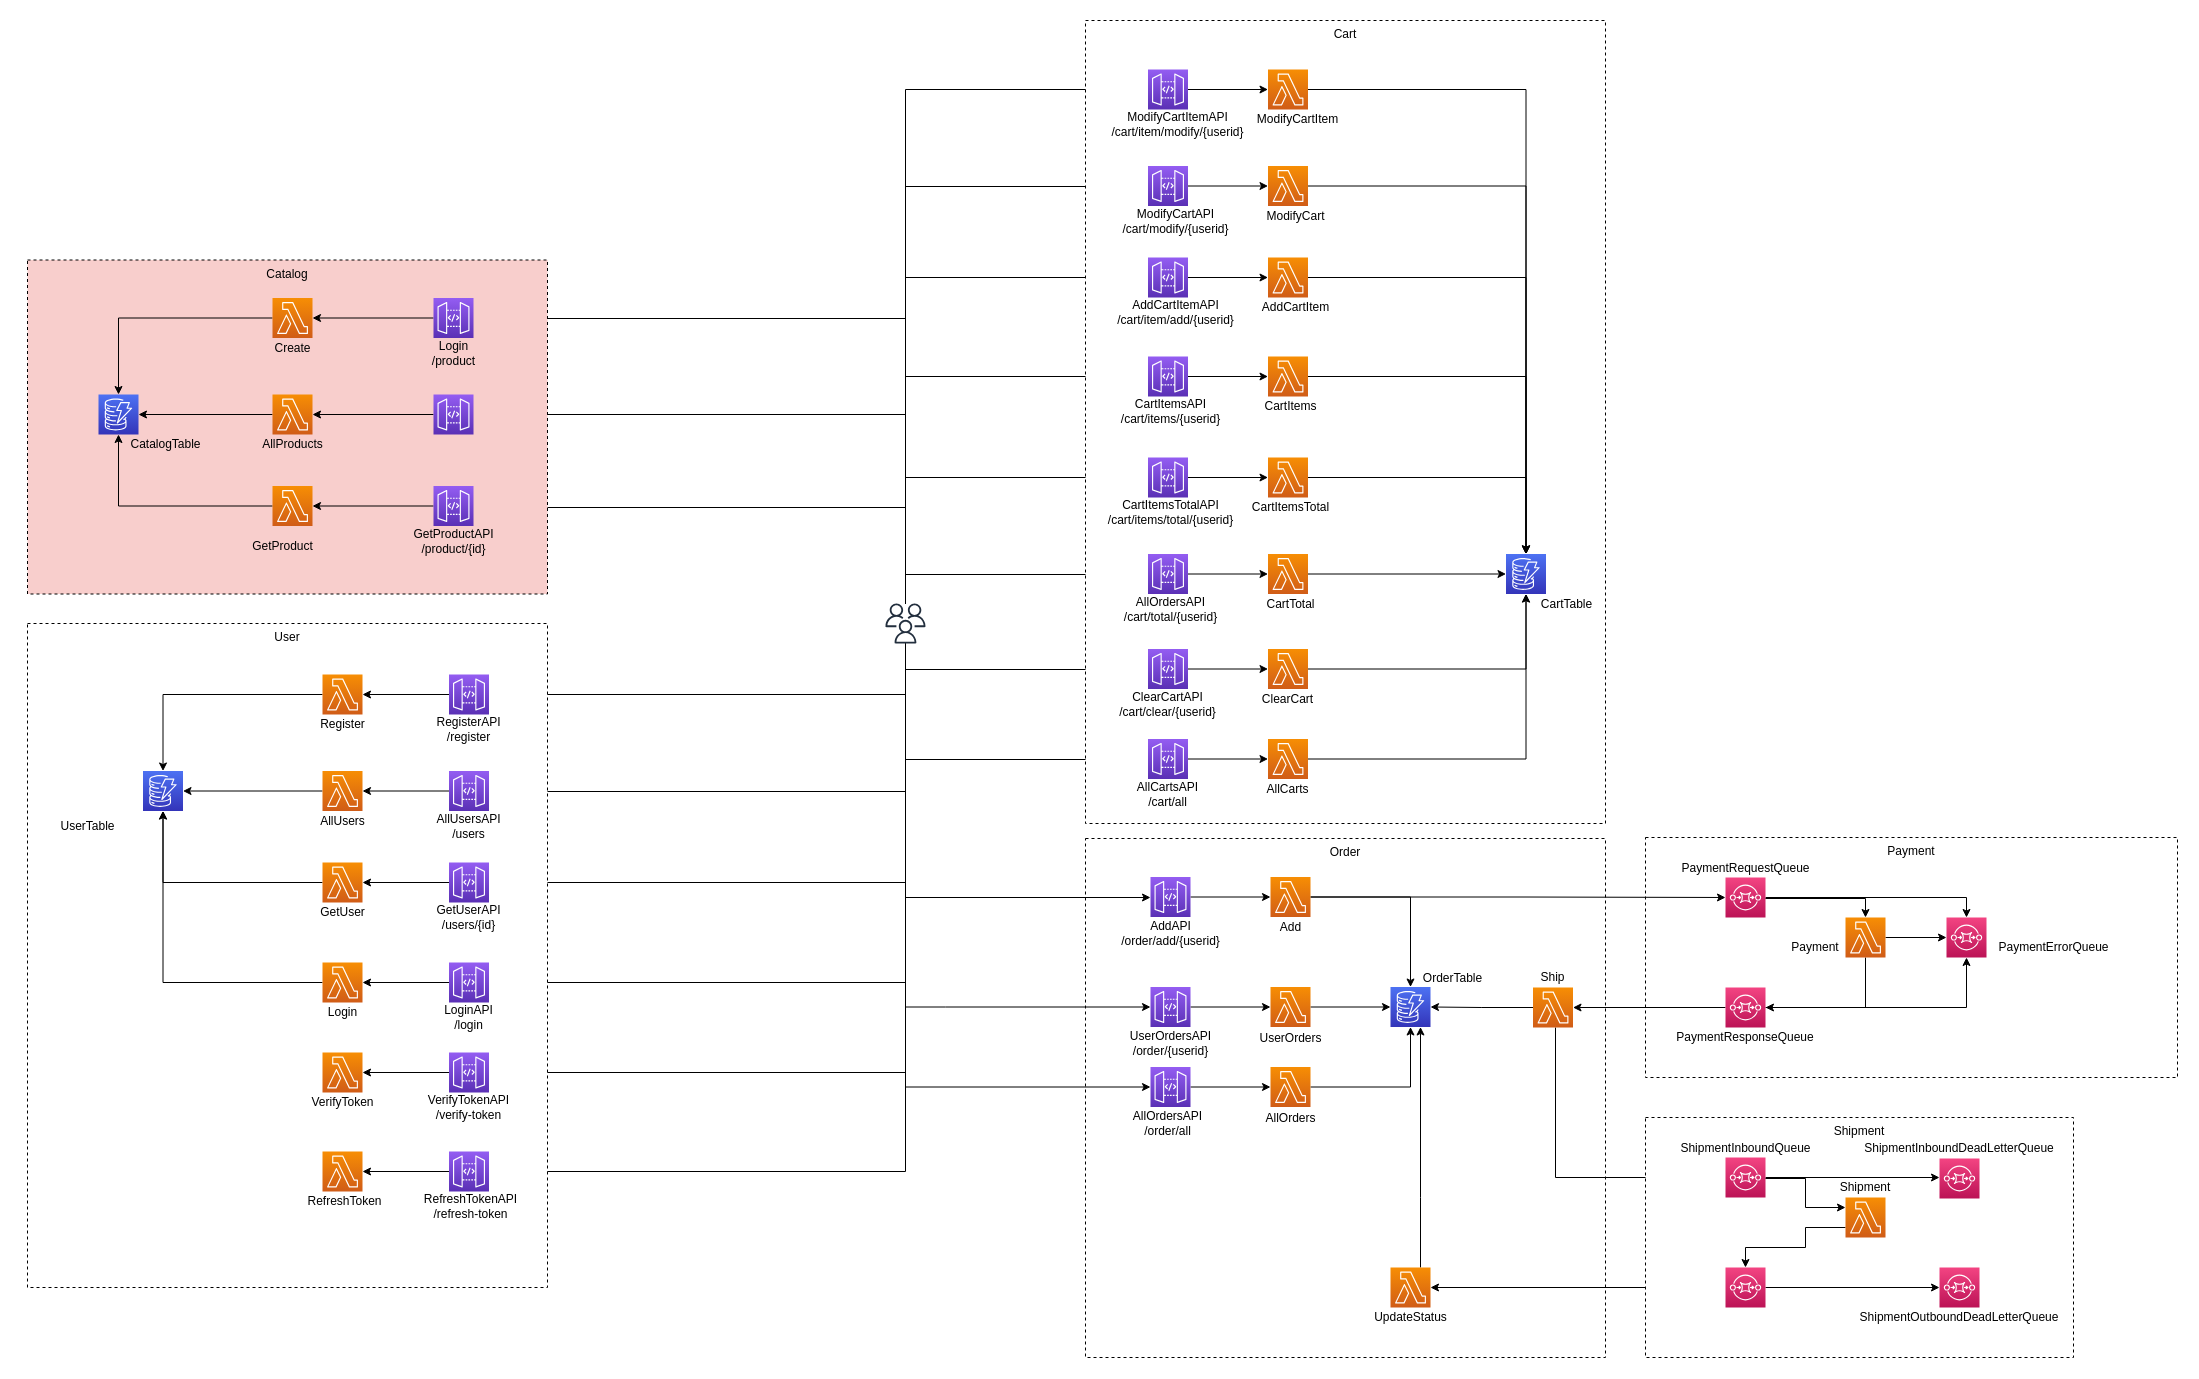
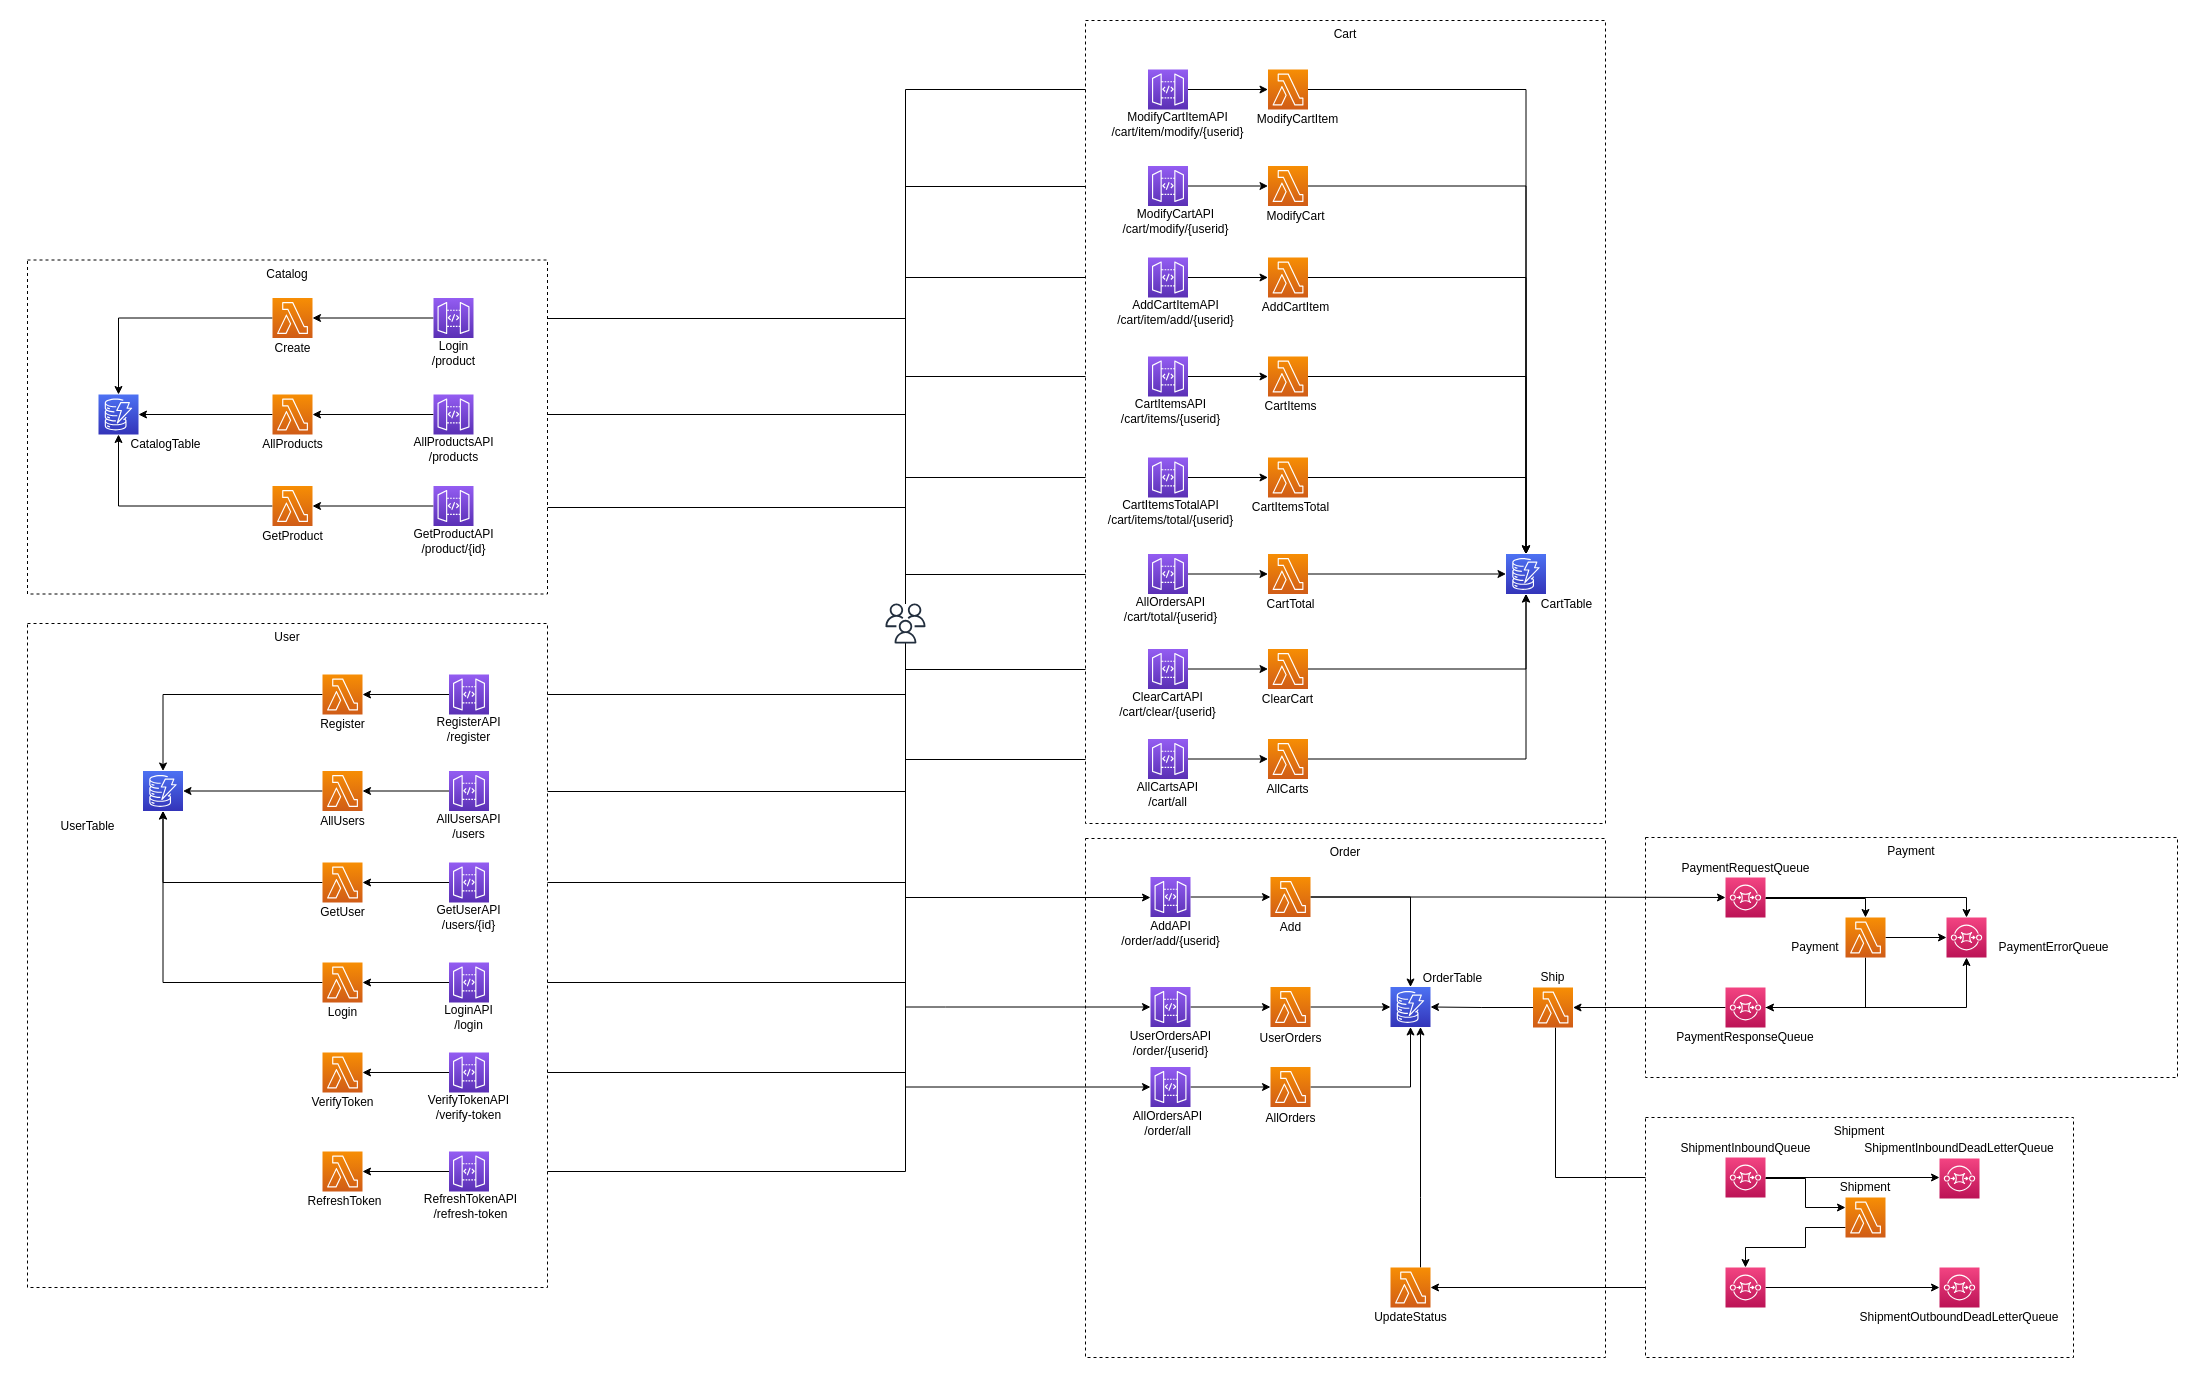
(287, 274) -> (287, 274)
none -> (454, 450)
(283, 546) -> (293, 536)
